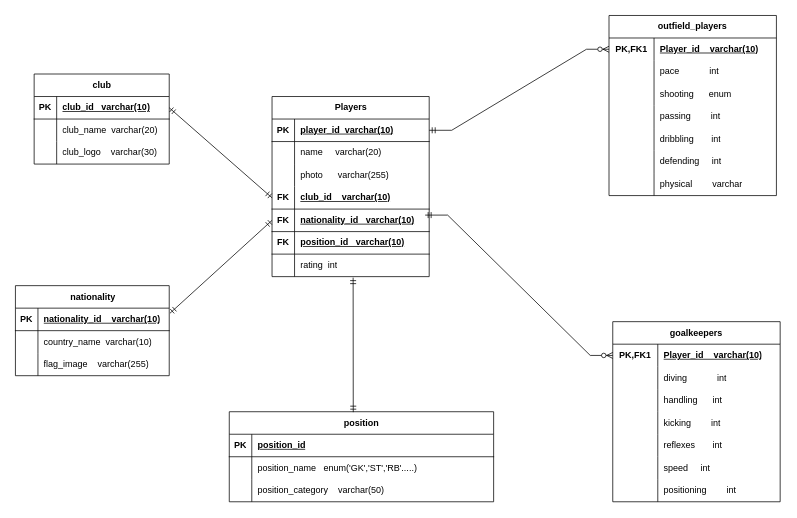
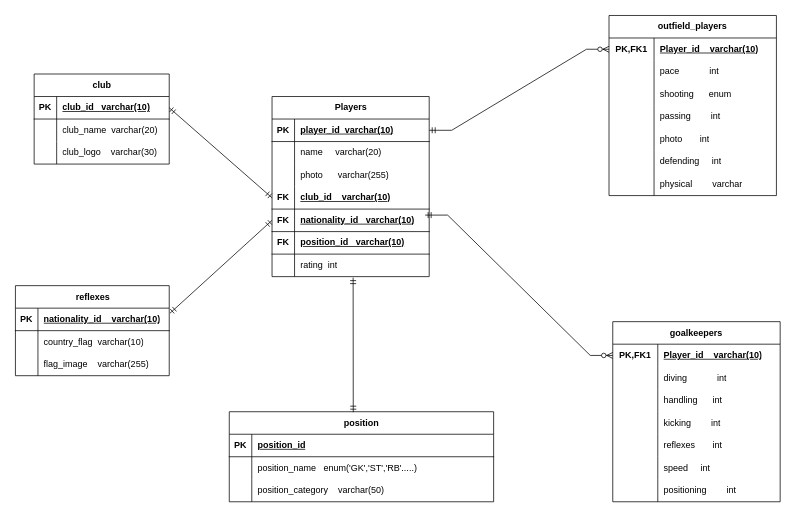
(702, 139) -> (695, 139)
(93, 297) -> (93, 297)
(106, 342) -> (105, 342)
